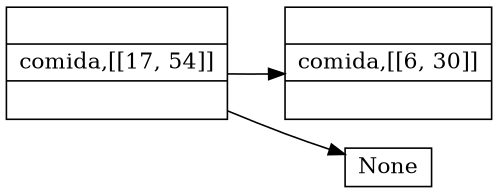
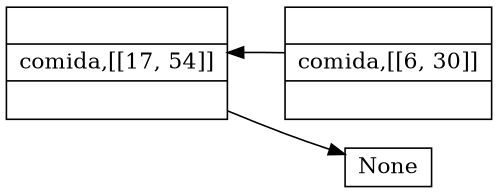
(248, 74) -> (264, 52)
